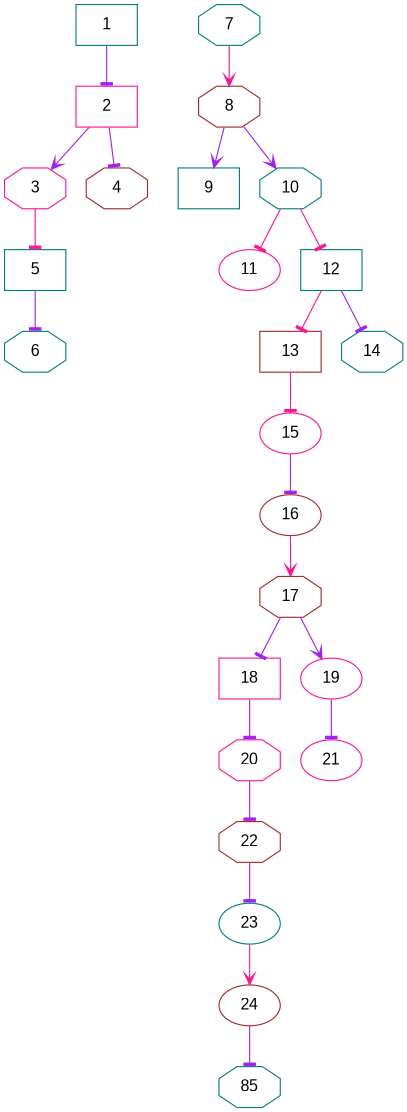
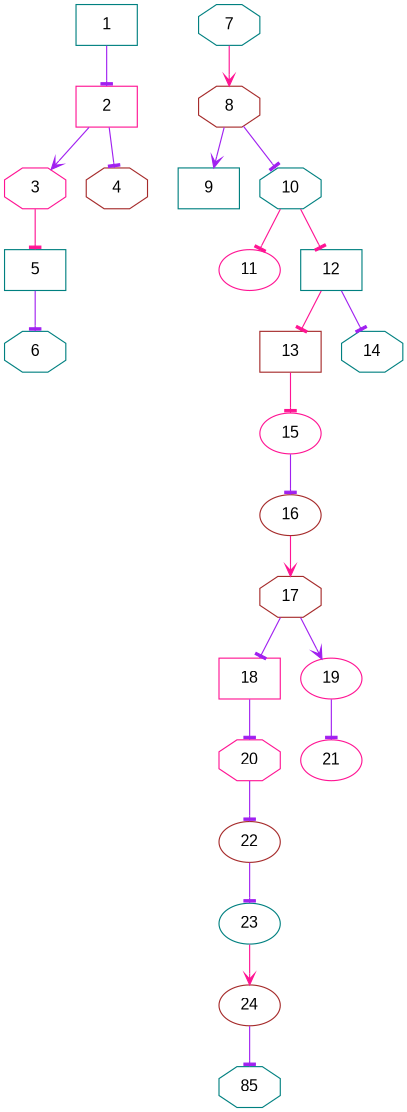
(256, 143) -> (258, 145)
(250, 842) -> (250, 842)
